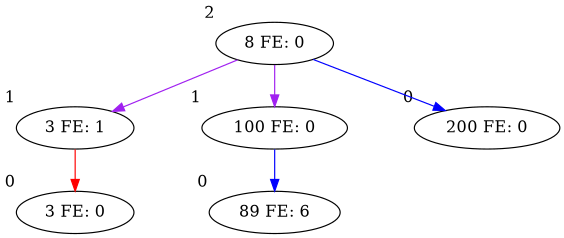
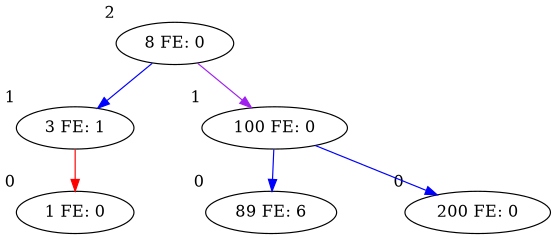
(180, 83) -> (130, 82)
(374, 83) -> (371, 168)
(75, 212) -> (75, 212)
